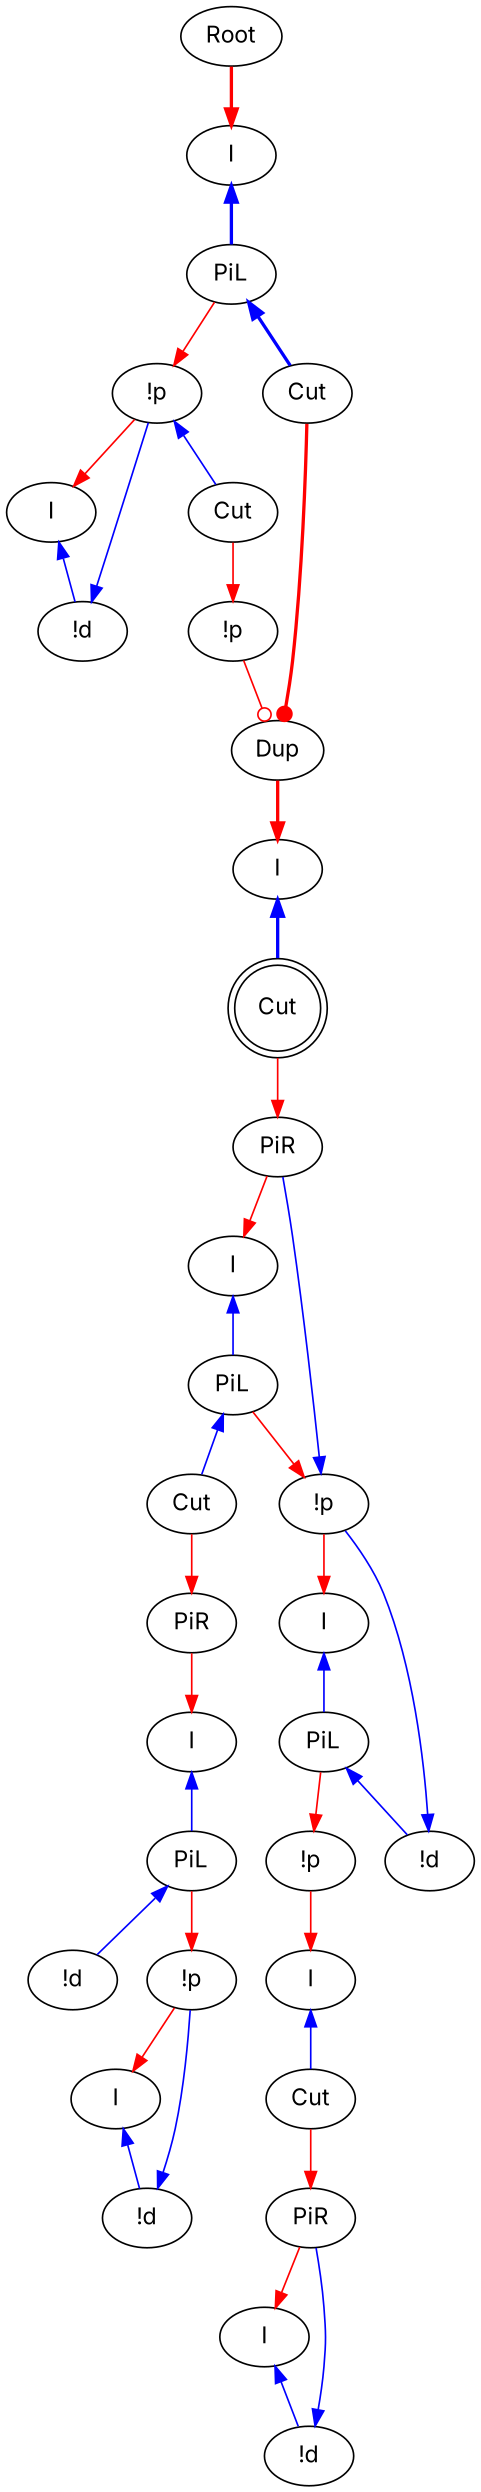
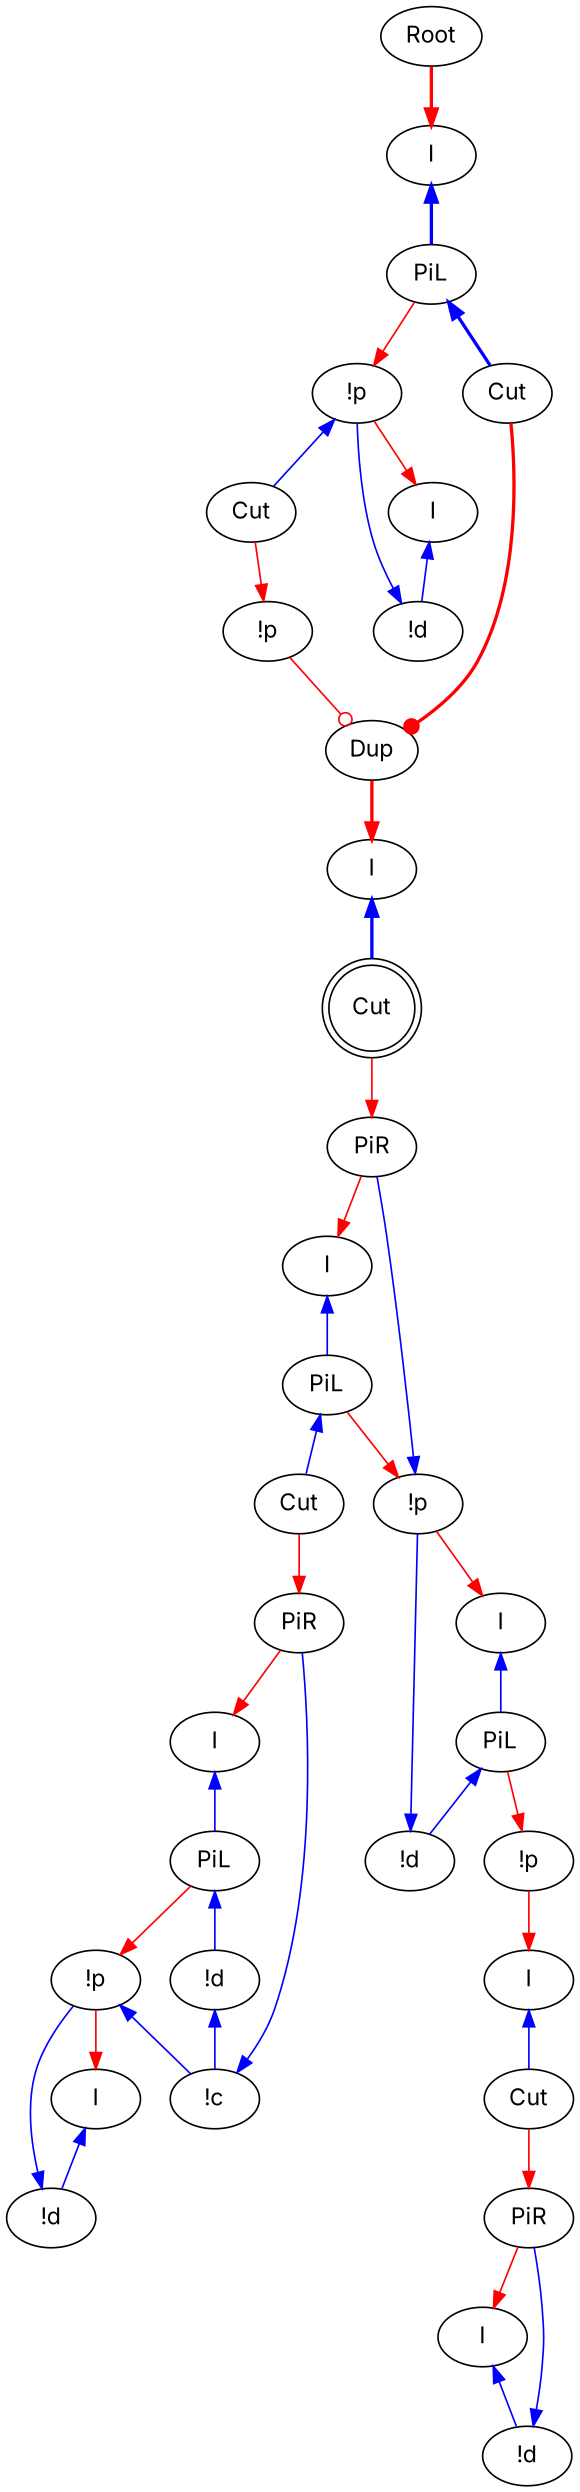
none -> (215, 2099)
